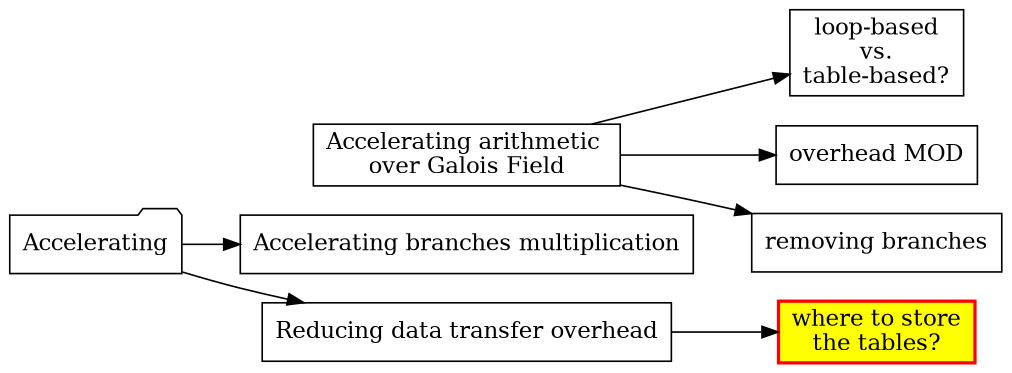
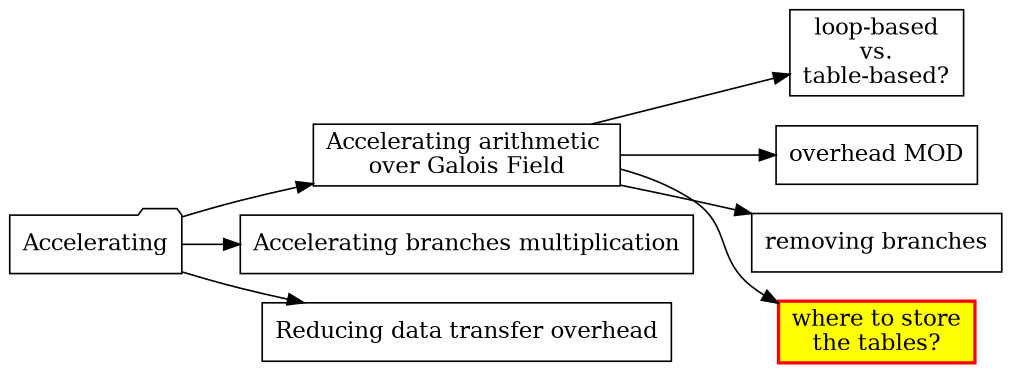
none -> (239, 201)
(716, 332) -> (709, 214)
